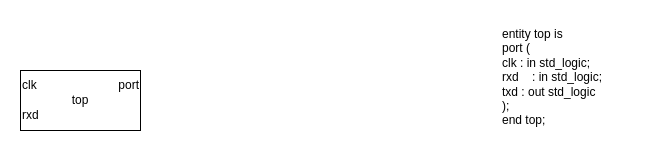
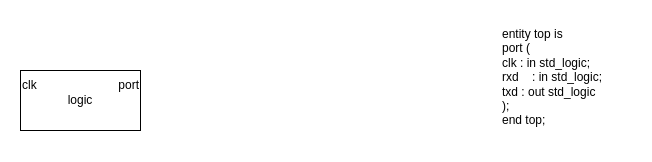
(81, 101) -> (81, 101)
(41, 116) -> none
